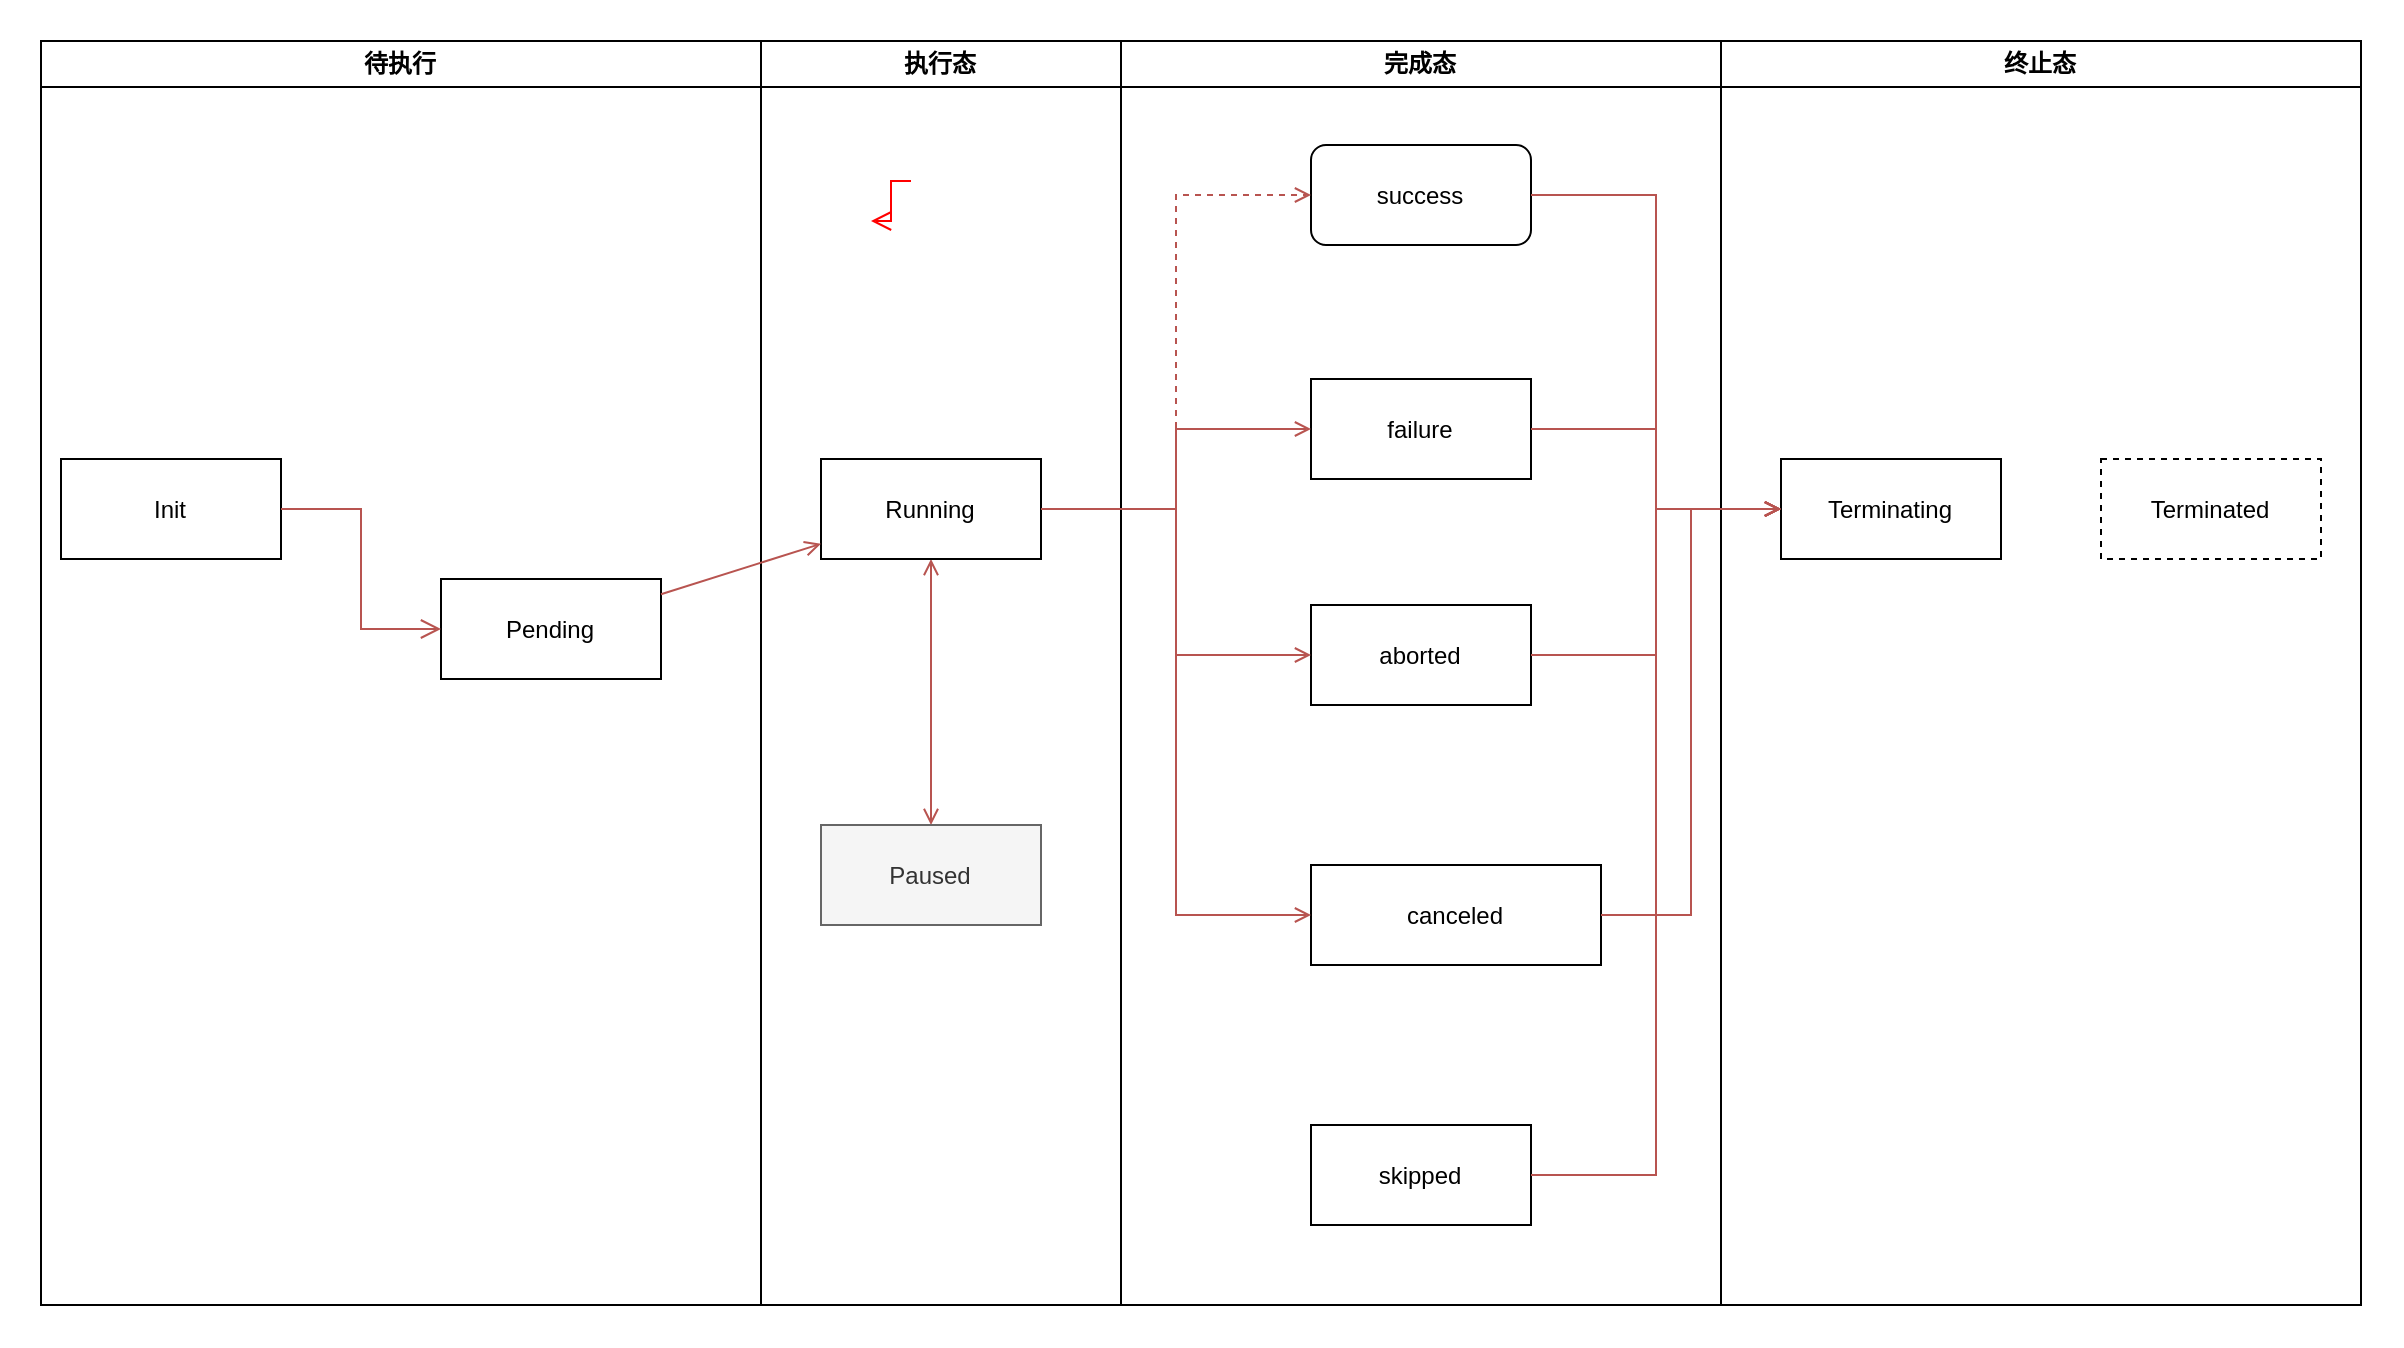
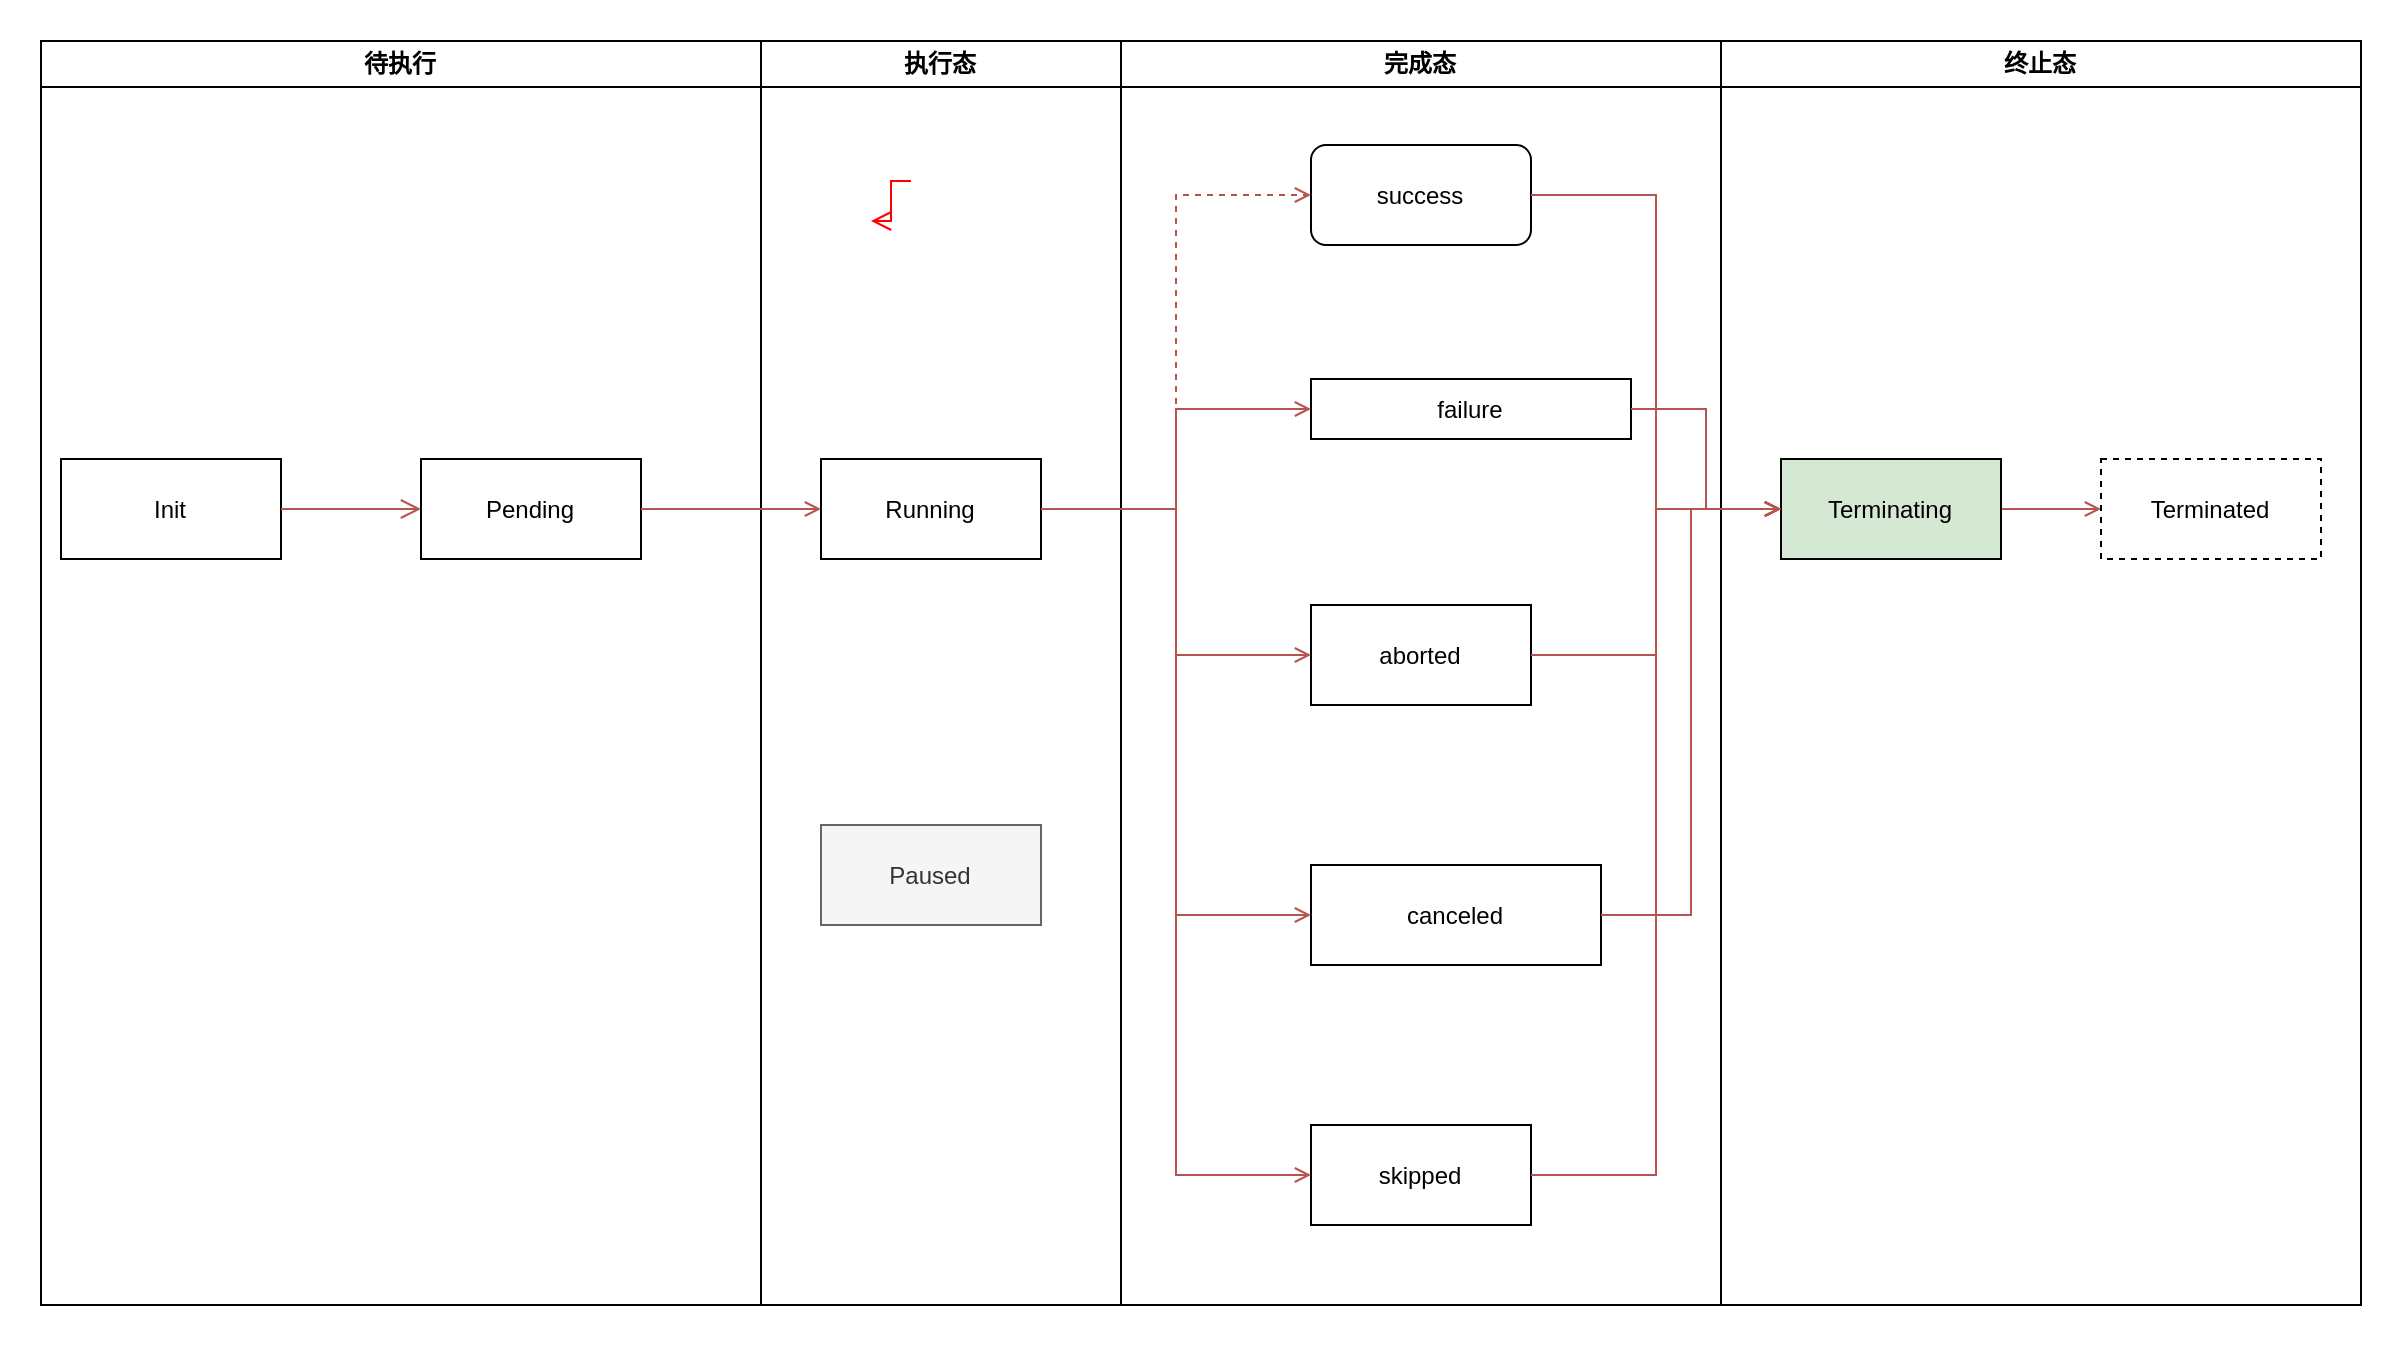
(1421, 429) -> (1471, 409)
(1891, 509) -> (1891, 509)
none -> (2048, 509)
(551, 629) -> (531, 509)
(931, 691) -> none
none -> (1176, 1112)
